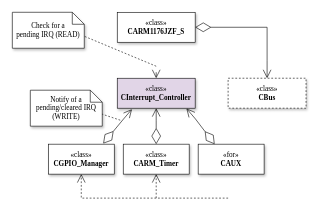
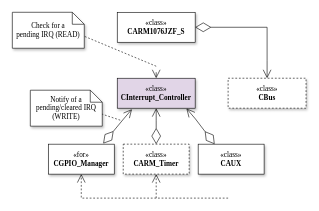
(156, 27) -> (156, 27)
(81, 159) -> (81, 159)
(156, 159) -> (156, 159)
(231, 159) -> (231, 159)
